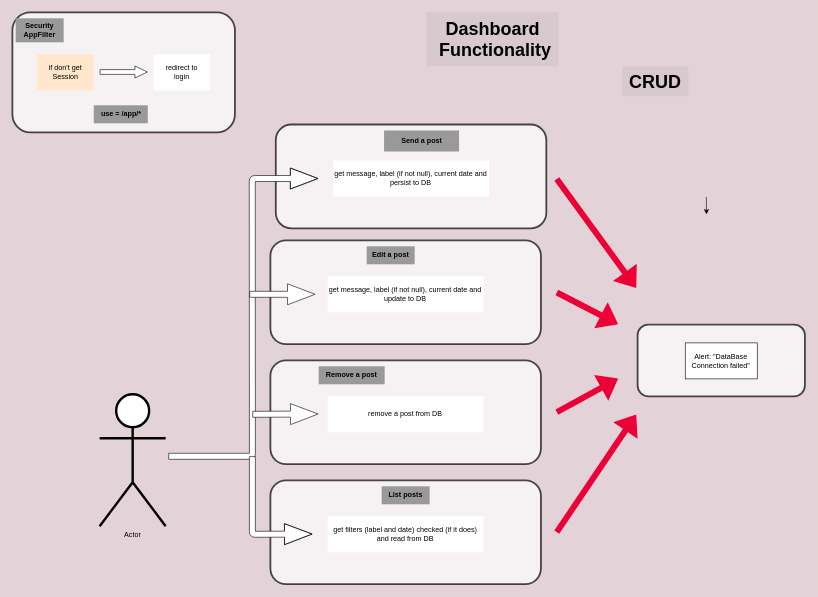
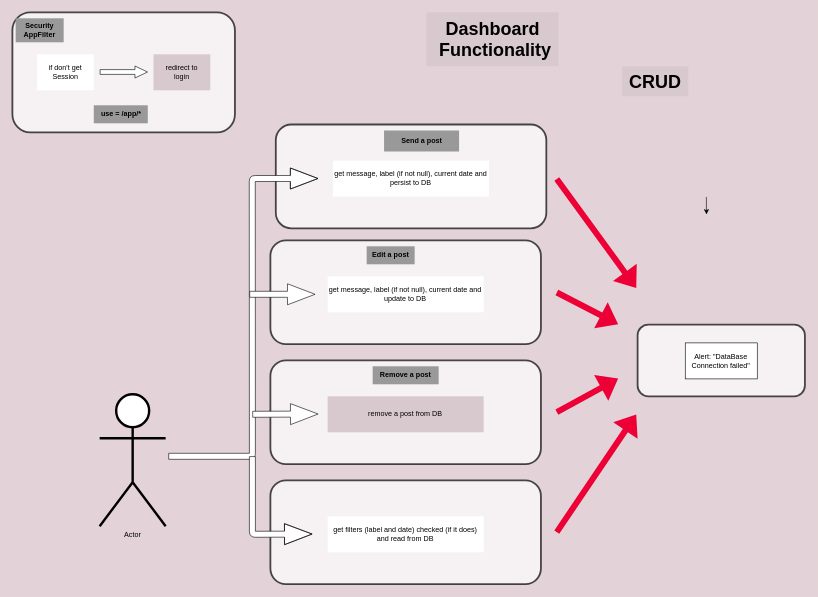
(65, 72) -> (65, 72)
(182, 72) -> (182, 72)
(352, 375) -> (406, 375)
(406, 414) -> (406, 414)
(406, 495) -> none
